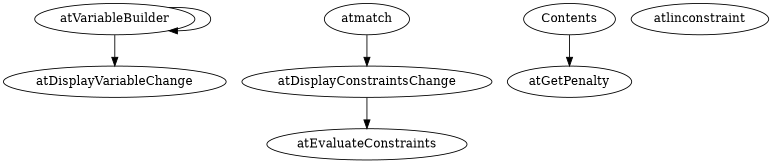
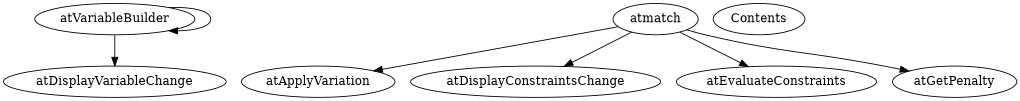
(700, 19) -> none
(570, 46) -> (793, 51)
none -> (318, 82)
(367, 109) -> (710, 47)
